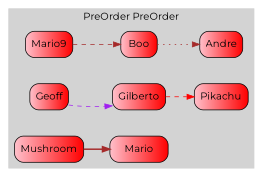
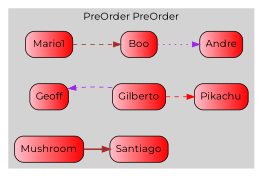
(49, 44) -> (49, 44)
(175, 44) -> (175, 44)
(87, 106) -> (94, 87)
(139, 149) -> (139, 149)
